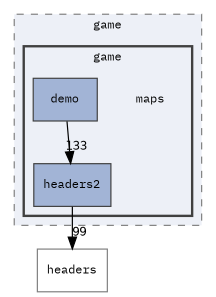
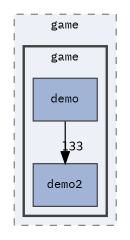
(151, 100) -> none
(72, 185) -> (65, 185)
(72, 270) -> none
